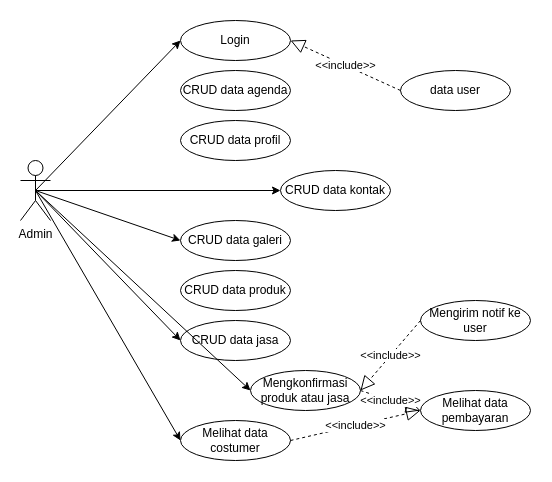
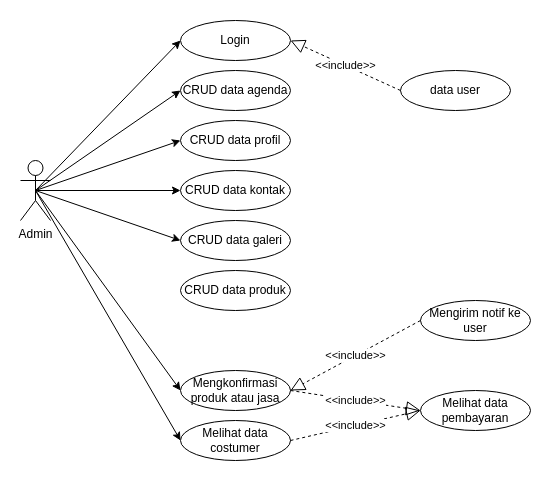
none -> (113, 137)
none -> (110, 165)
(336, 191) -> (236, 191)
(116, 274) -> none
(236, 341) -> none
(306, 391) -> (236, 391)
